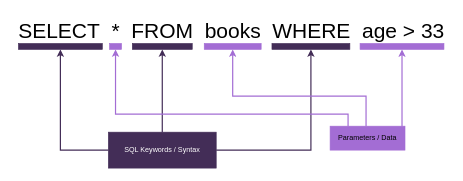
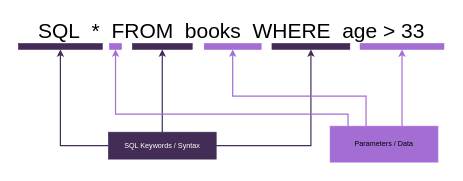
(232, 30) -> (232, 30)
(368, 138) -> (384, 144)
(162, 150) -> (162, 146)
